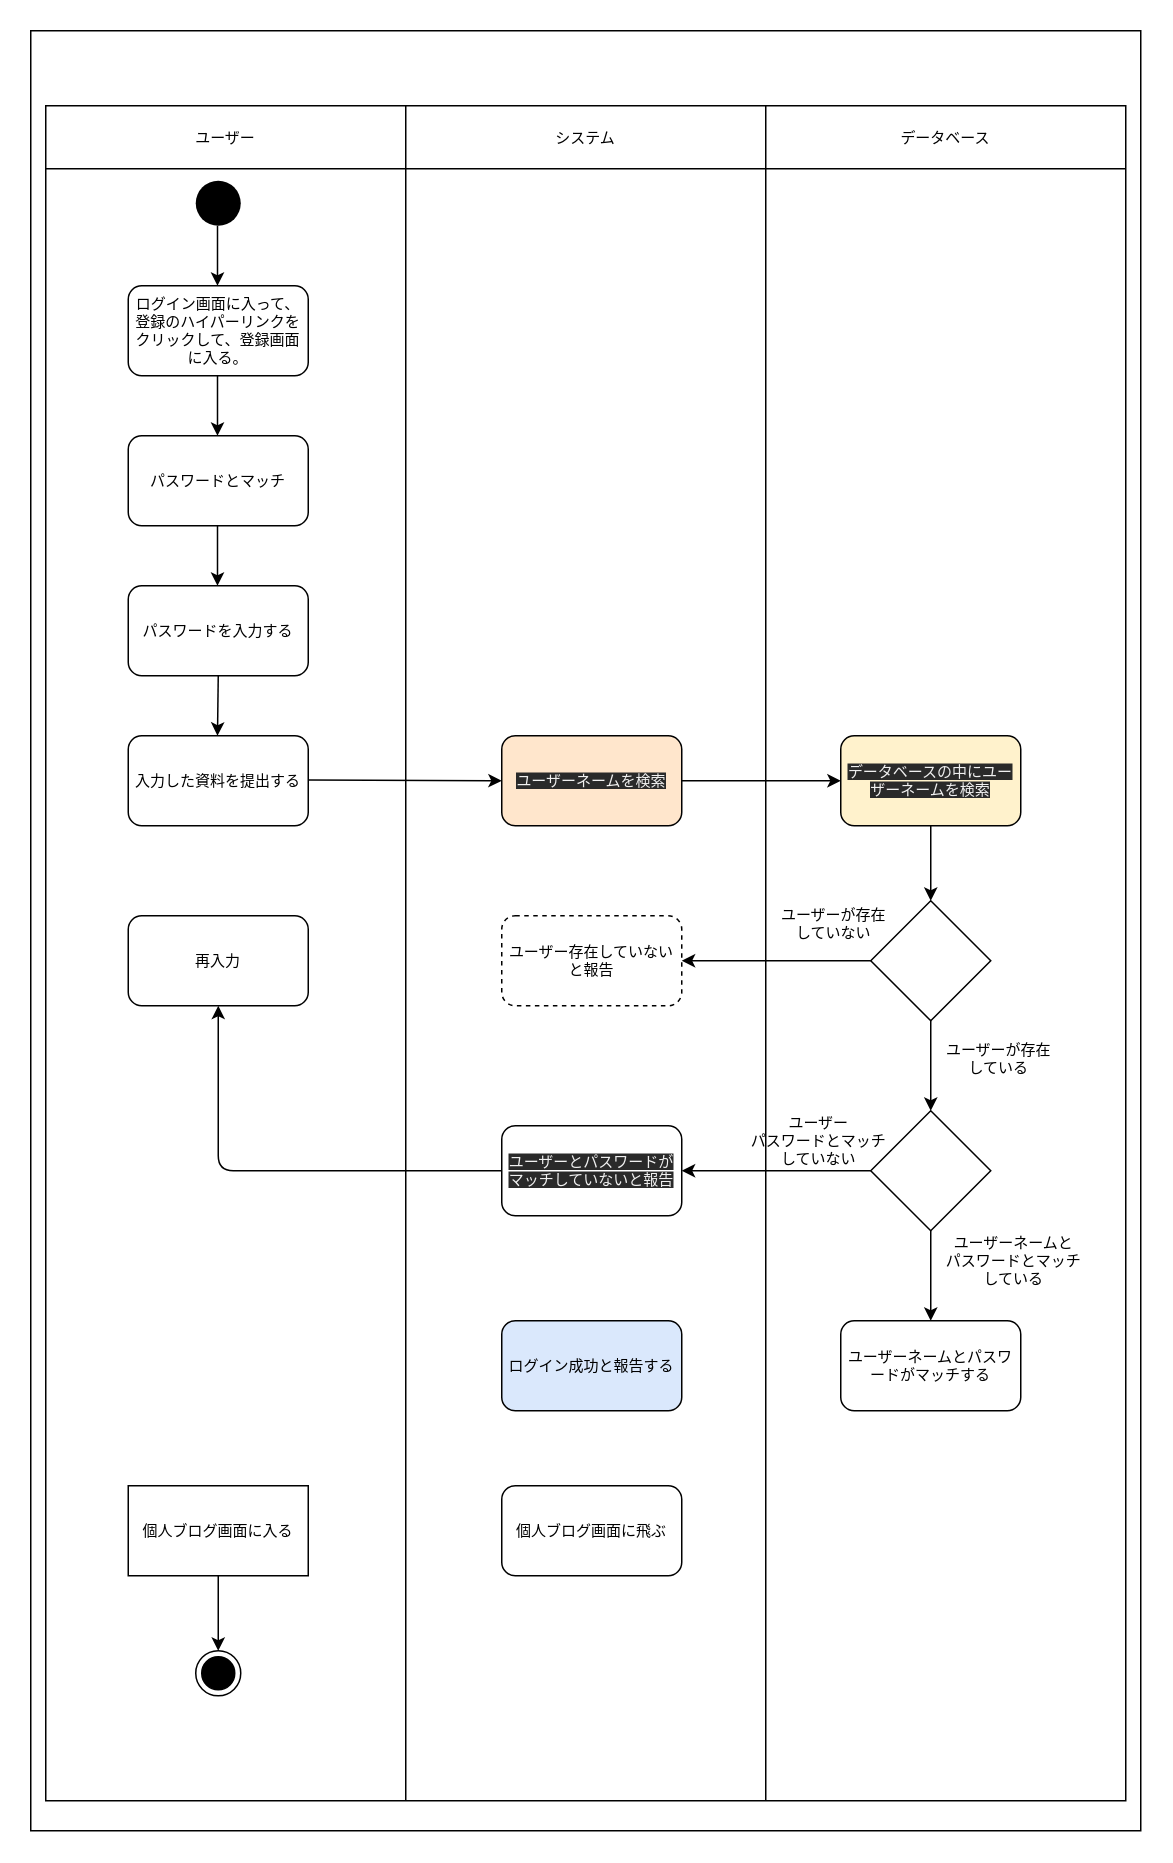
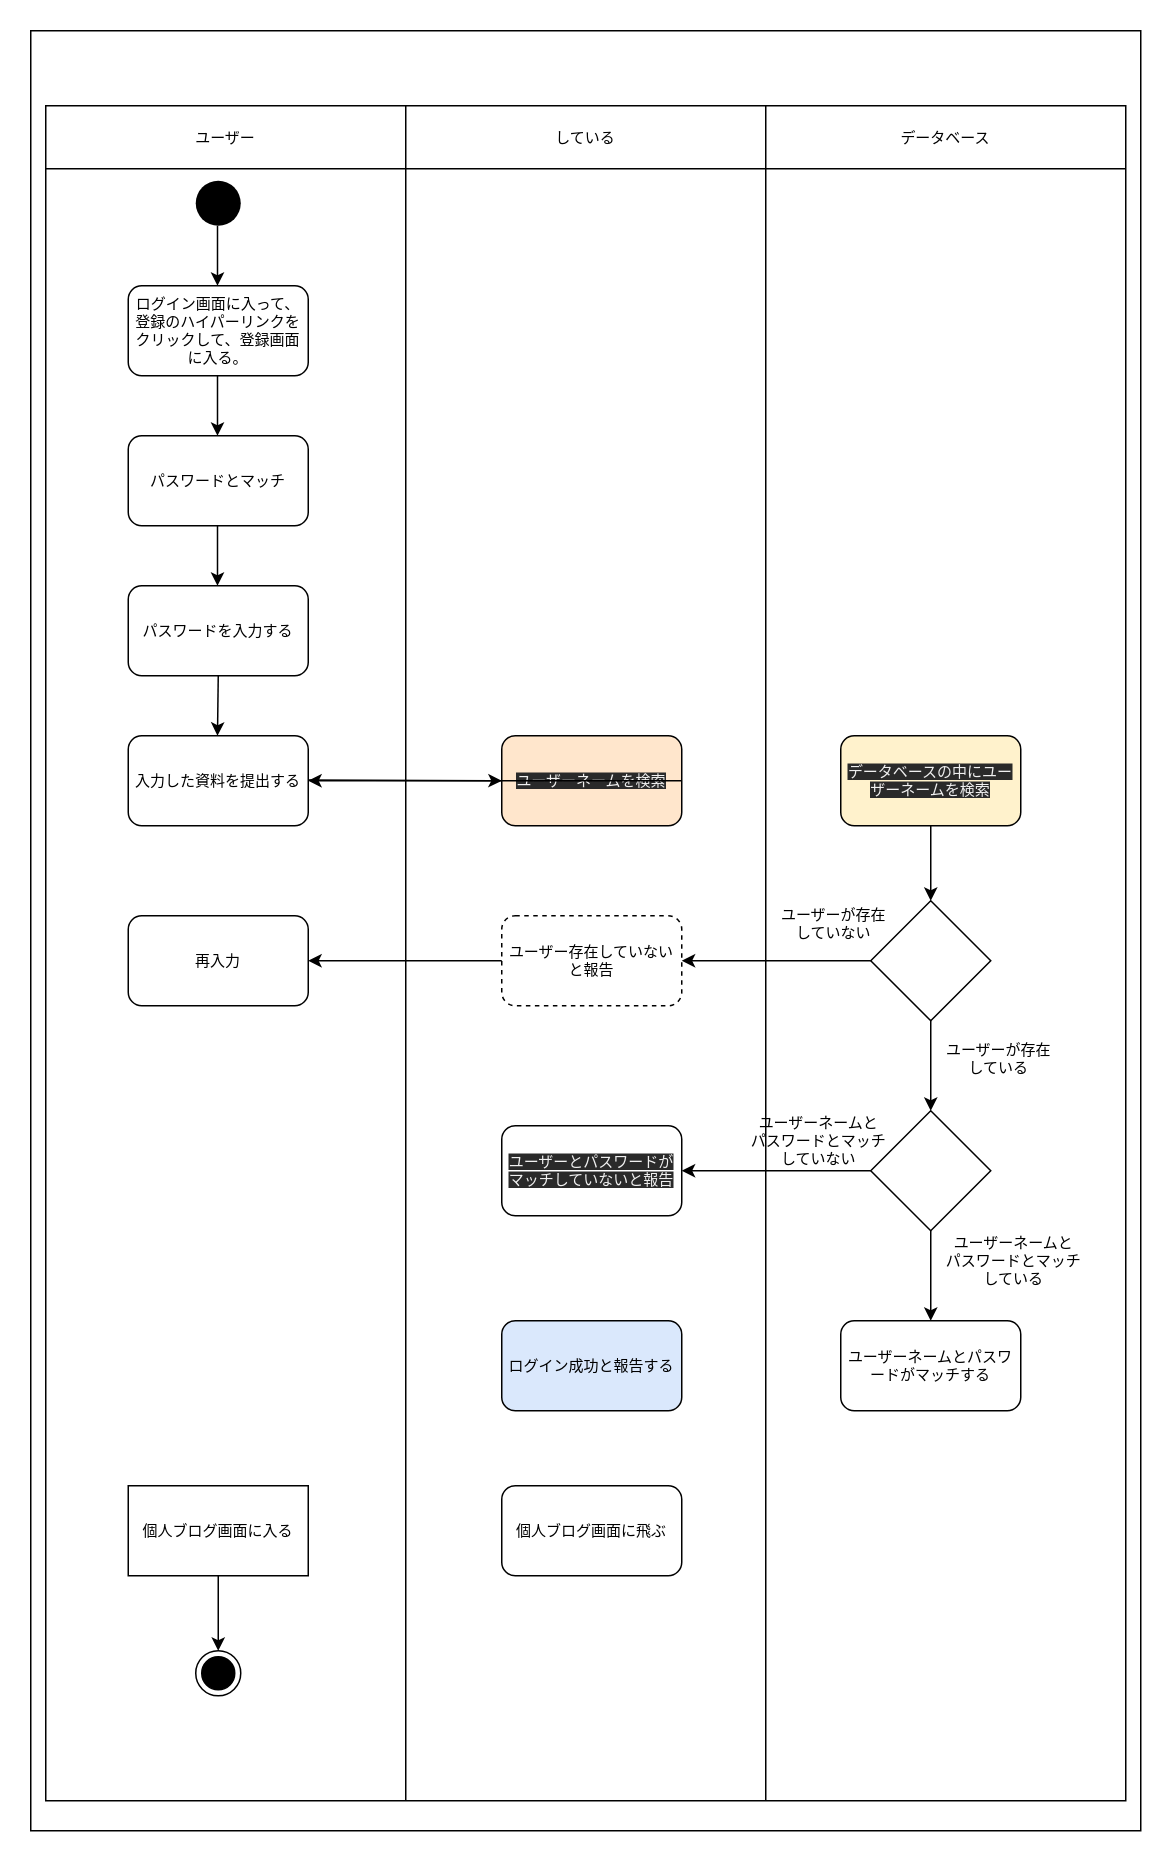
(586, 137) -> (586, 137)
(756, 781) -> (592, 781)
none -> (410, 961)
(819, 1141) -> (819, 1141)
(287, 1171) -> none
